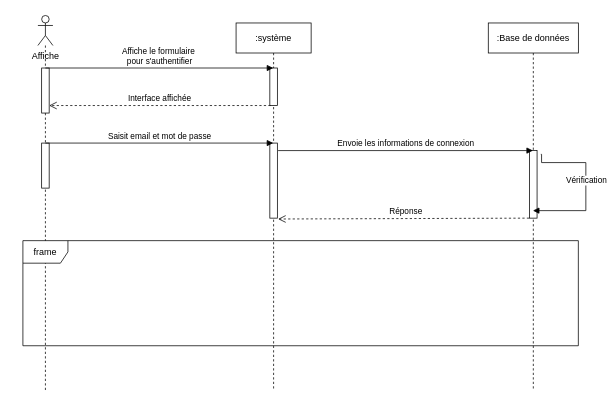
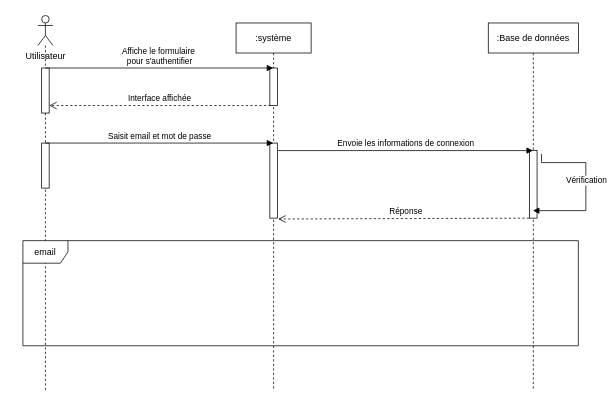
(46, 57) -> (46, 57)
(45, 252) -> (45, 252)
